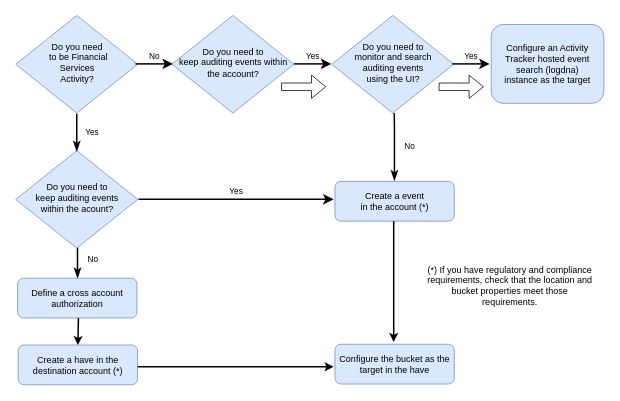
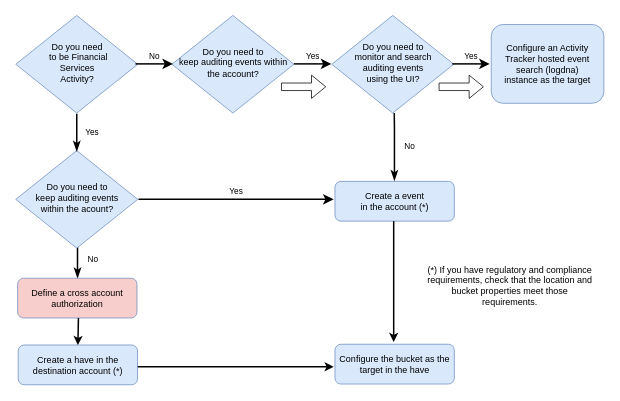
(77, 298) -> (77, 298)
